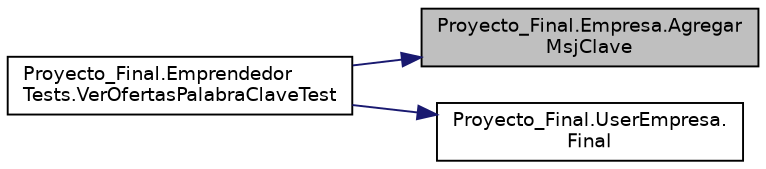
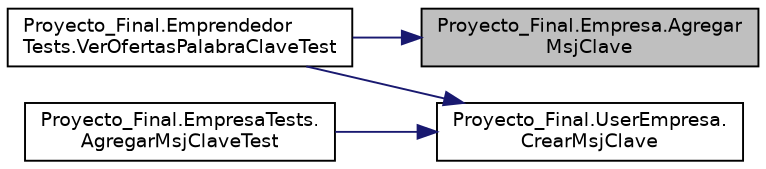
none -> (180, 132)
(590, 132) -> (590, 132)
